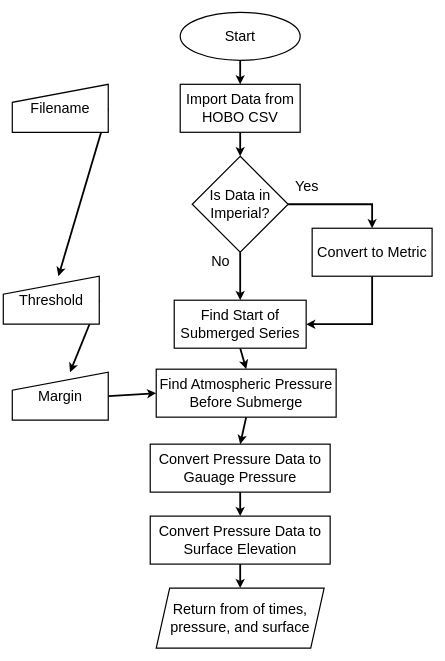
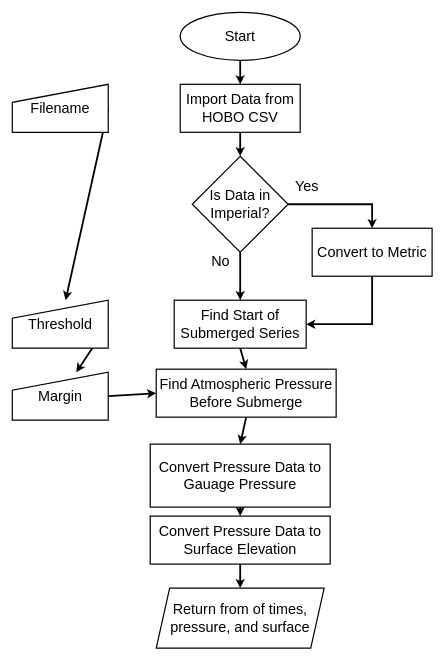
(51, 300) -> (60, 324)
(240, 468) -> (240, 476)
